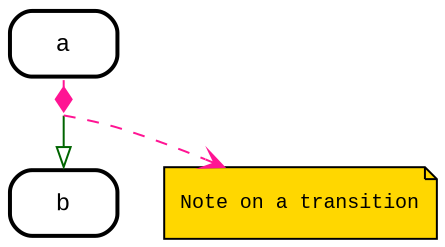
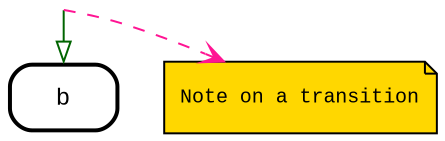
(64, 44) -> none
